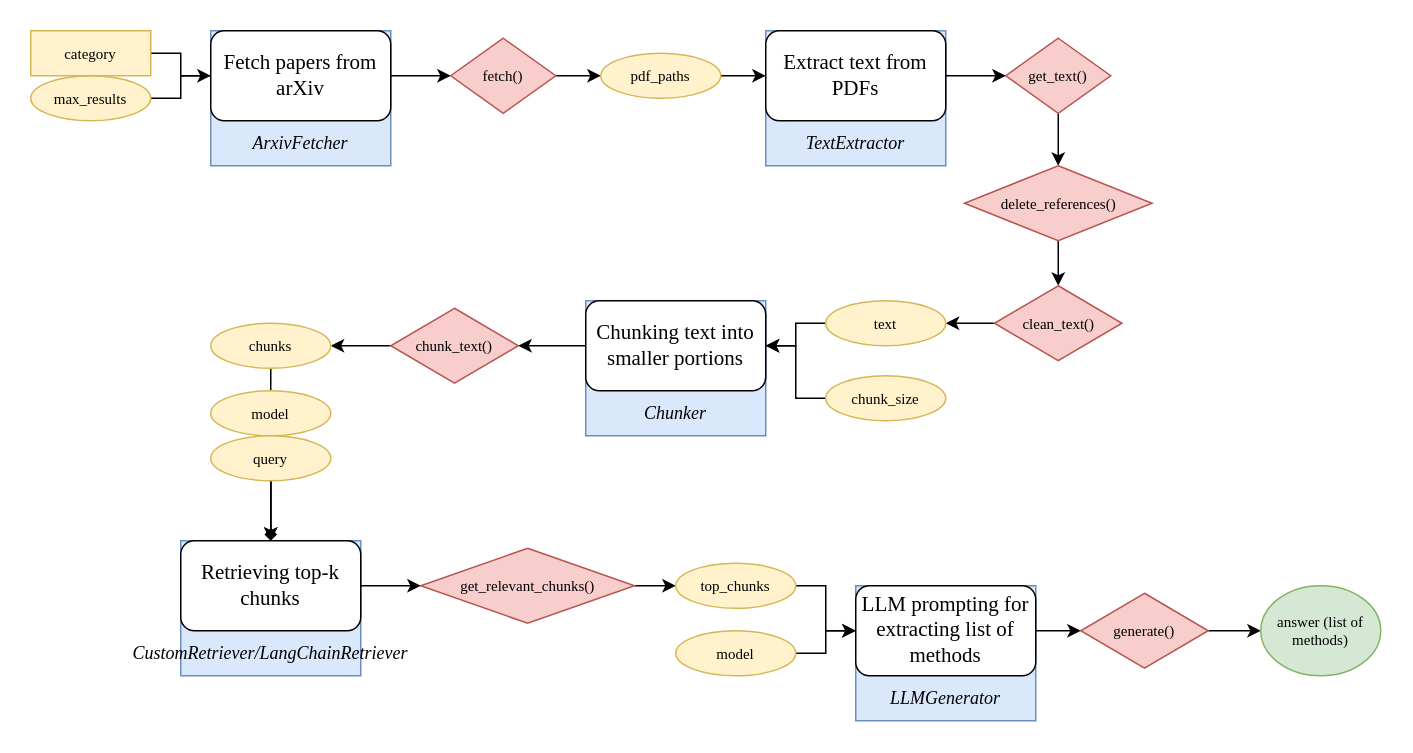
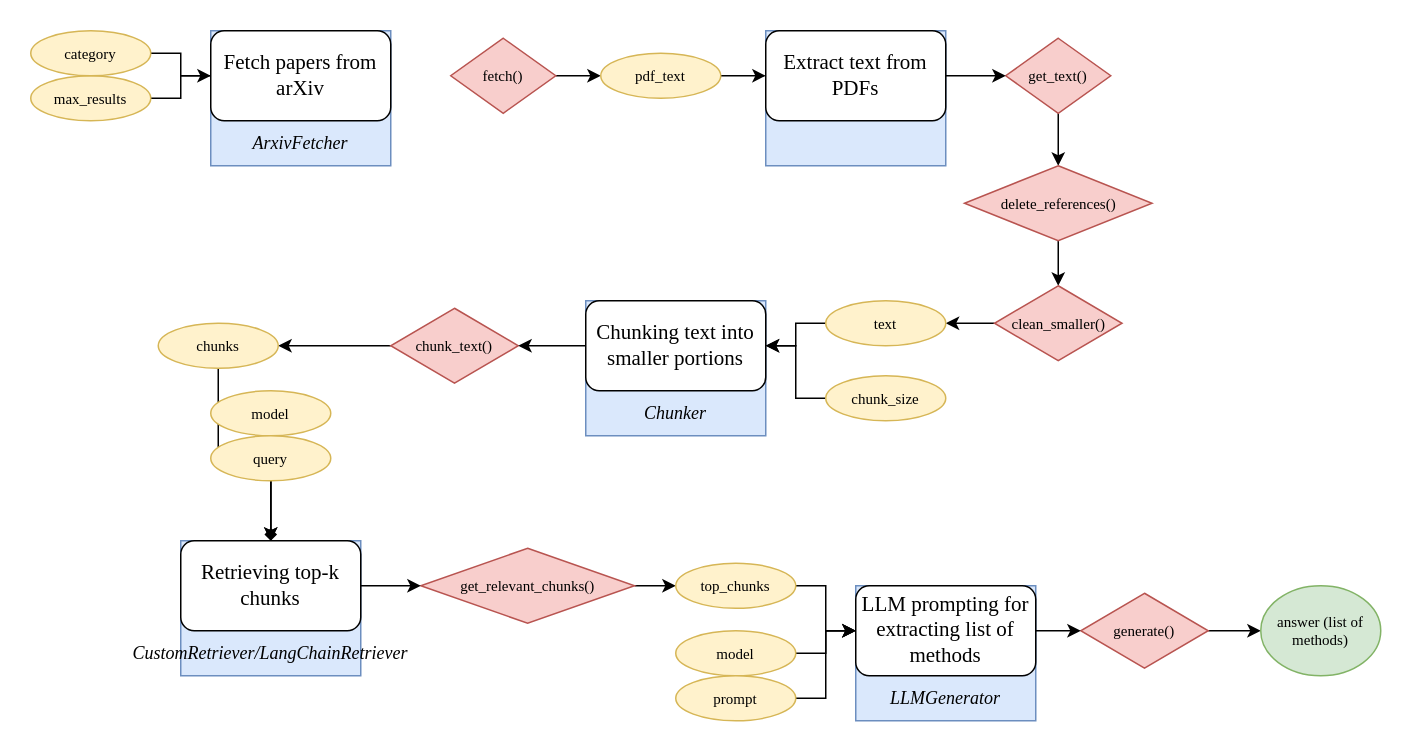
(91, 53) -> (91, 53)
(416, 76) -> none
(661, 76) -> (661, 76)
(856, 143) -> none
(1059, 323) -> (1059, 323)
(271, 346) -> (218, 346)
none -> (826, 691)
none -> (736, 698)
